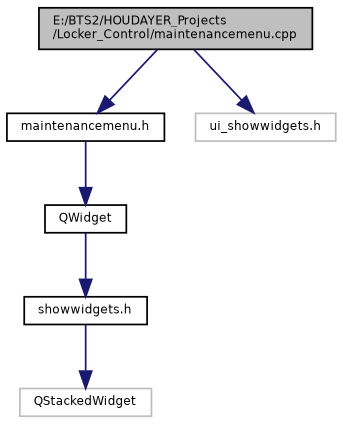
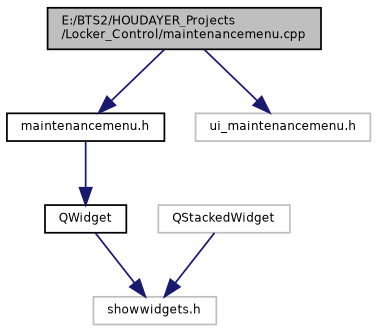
(266, 127) -> (283, 127)
(86, 311) -> (155, 311)
(86, 348) -> (195, 258)
